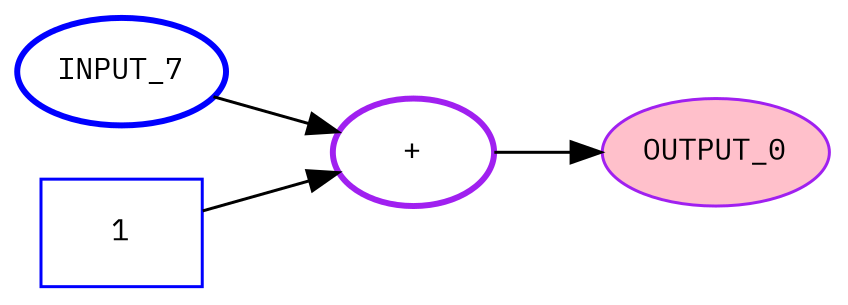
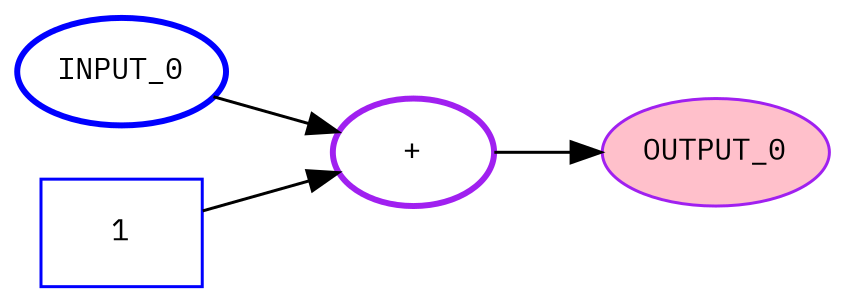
(122, 72) -> (122, 72)
